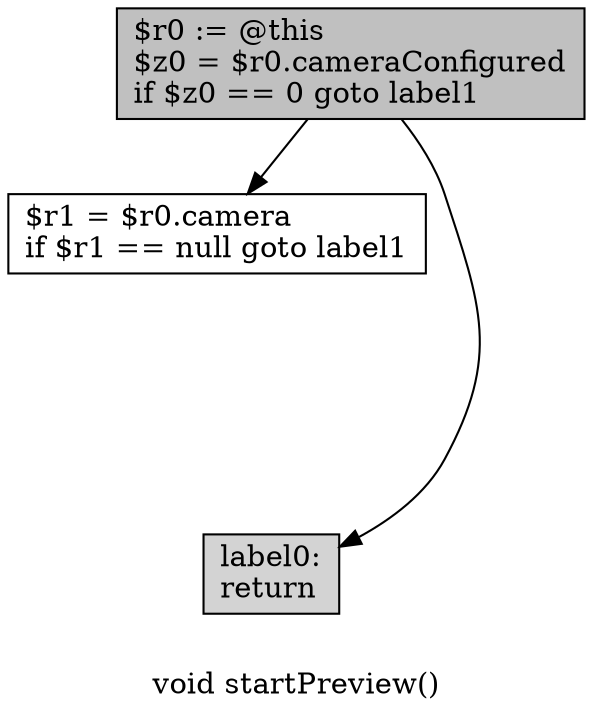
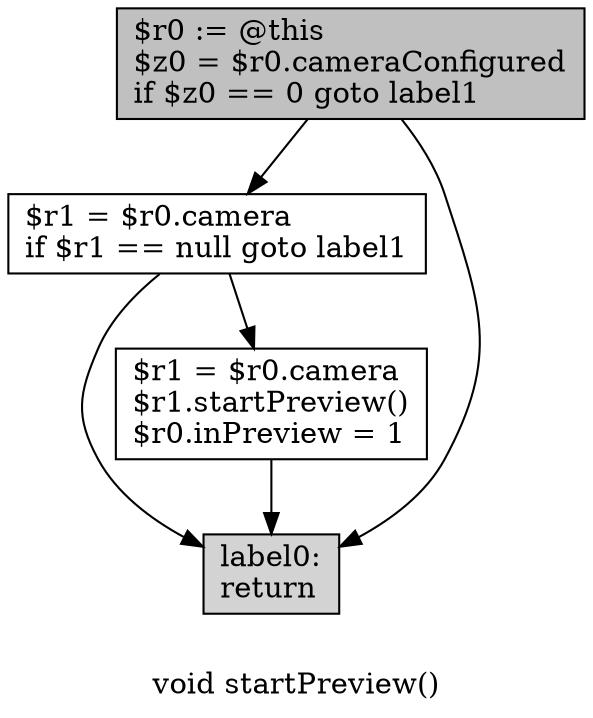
none -> (271, 404)
none -> (83, 414)
